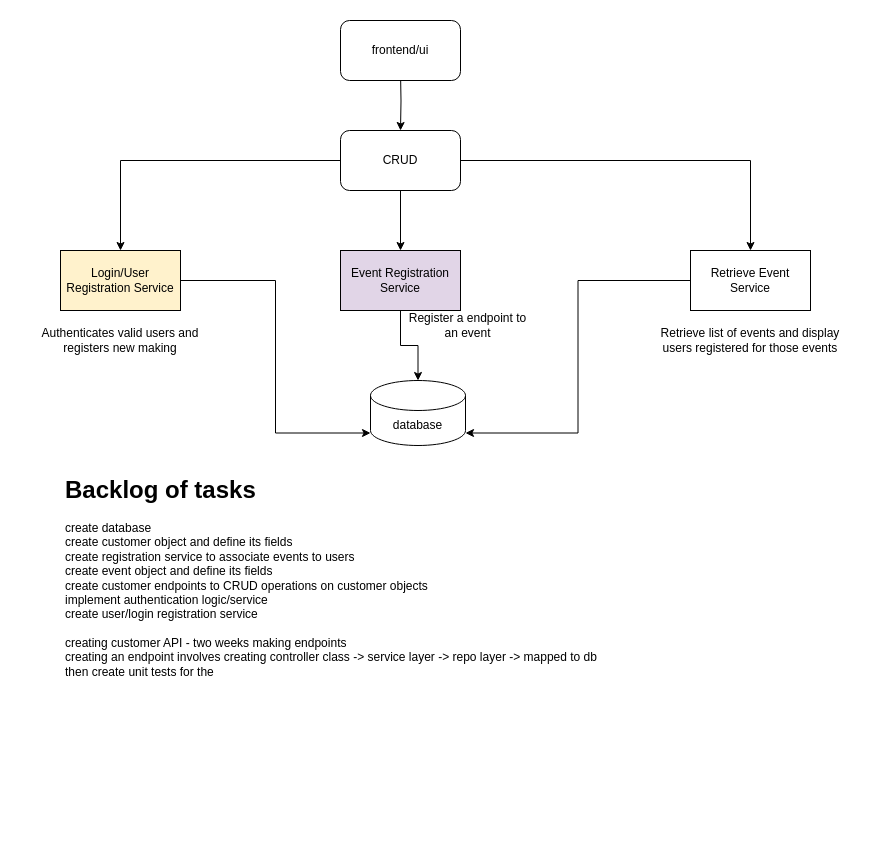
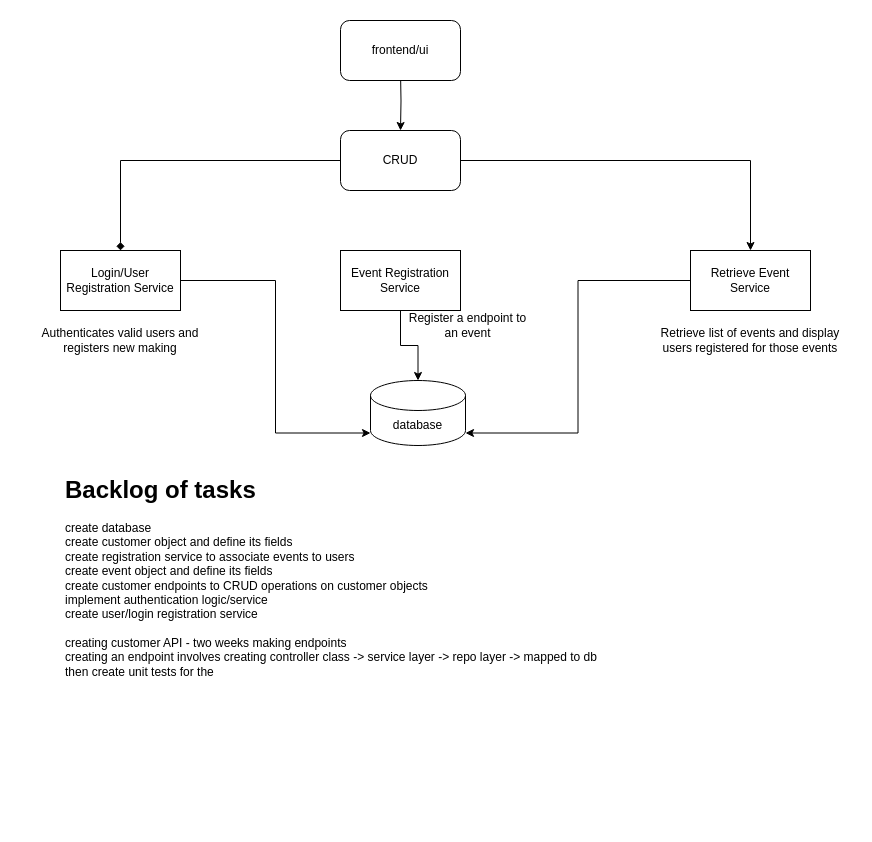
(401, 217) -> none
(121, 242) -> (121, 242)
(121, 281) -> (121, 281)
(401, 281) -> (401, 281)
